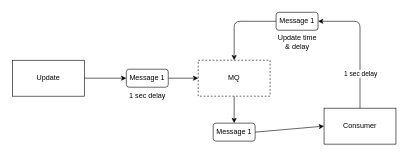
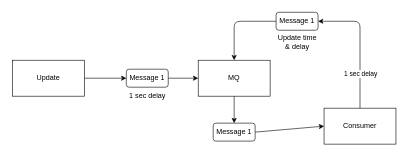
(234, 78) -> (234, 78)
